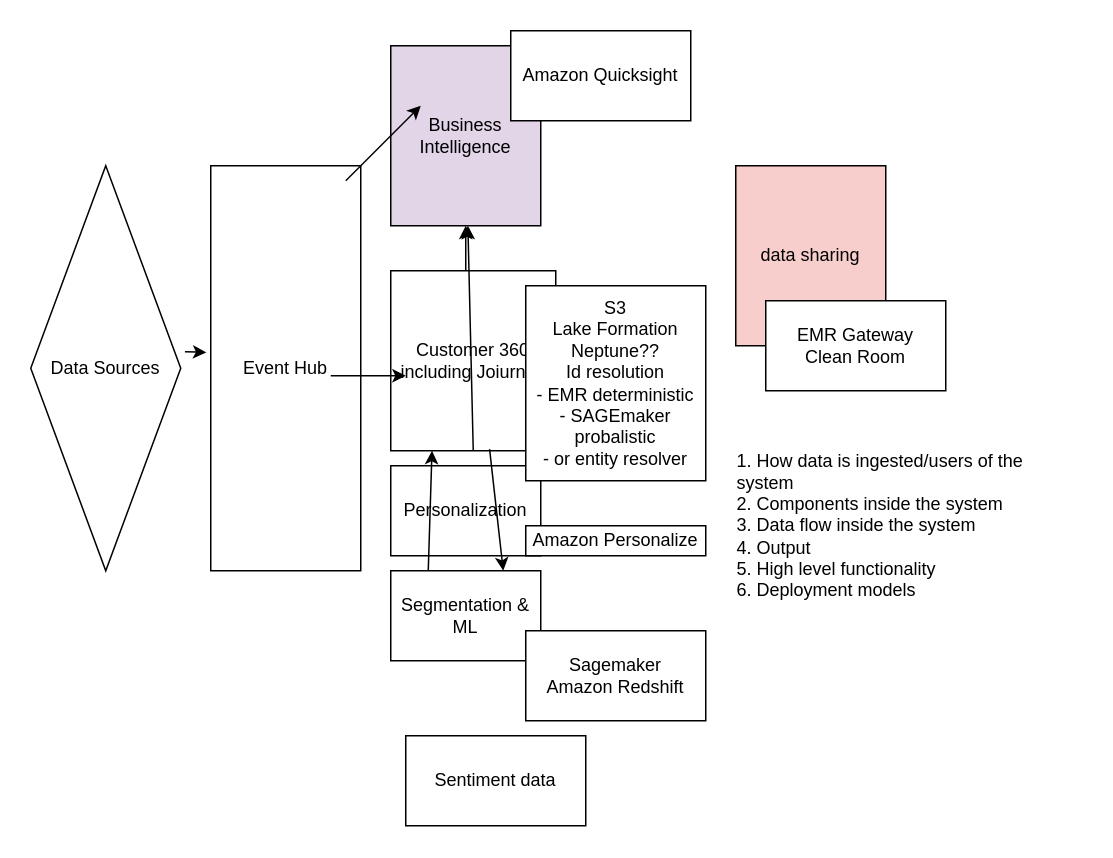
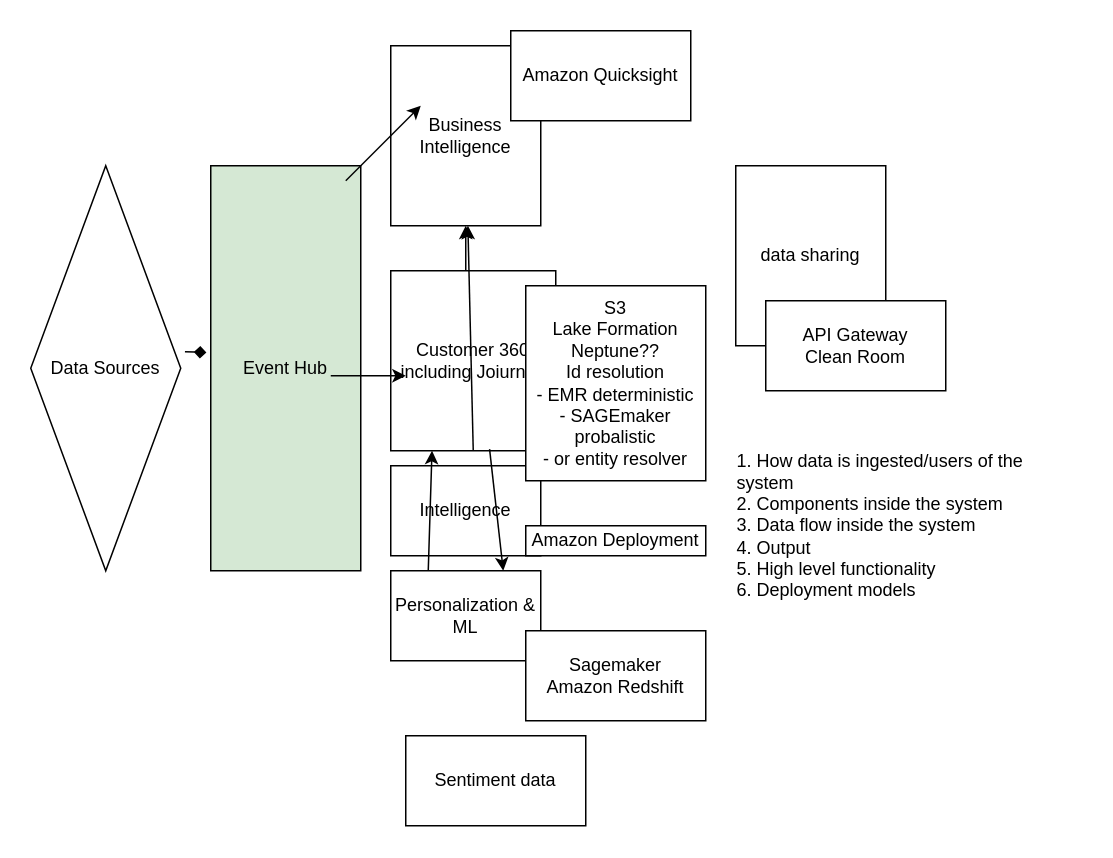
(466, 136) -> (466, 136)
(811, 256) -> (811, 256)
(856, 346) -> (856, 346)
(195, 352) -> (194, 352)
(286, 368) -> (286, 368)
(466, 511) -> (466, 511)
(616, 541) -> (616, 541)
(466, 616) -> (466, 616)
